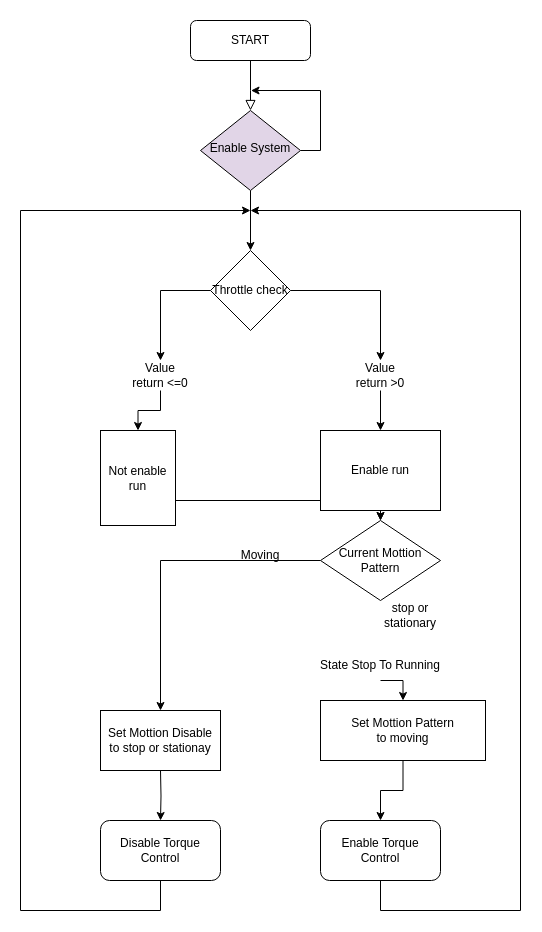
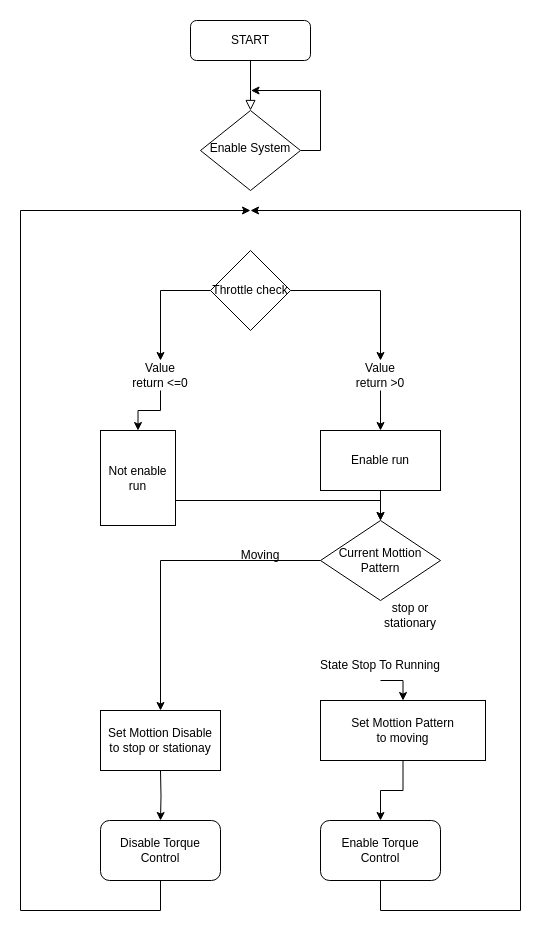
(251, 151) -> (251, 151)
(251, 217) -> none
(381, 471) -> (381, 461)
